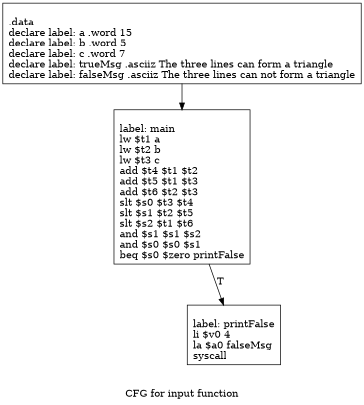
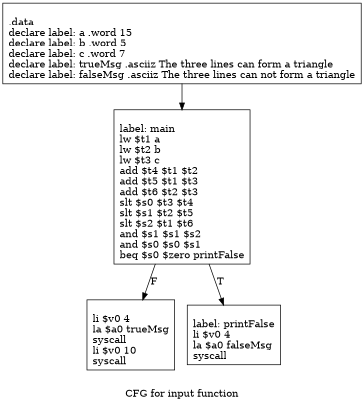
none -> (131, 335)
